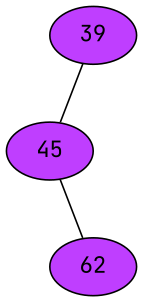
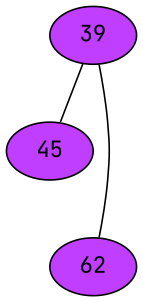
(71, 209) -> (109, 151)
